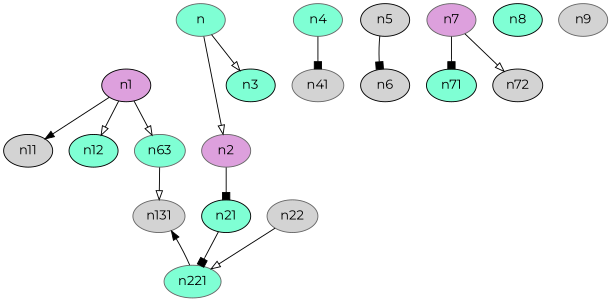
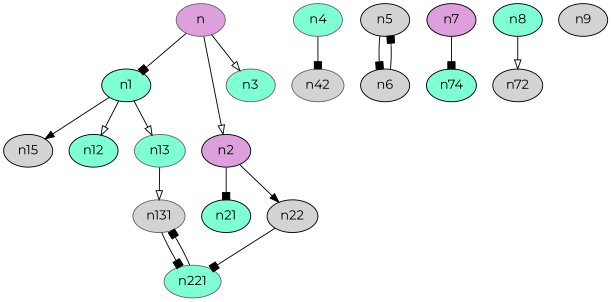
(201, 20) -> (201, 20)
(451, 20) -> (451, 20)
(583, 20) -> (583, 20)
(481, 49) -> (518, 48)
none -> (167, 50)
none -> (391, 57)
(126, 85) -> (126, 85)
(251, 85) -> (251, 85)
(318, 85) -> (318, 85)
(451, 85) -> (451, 85)
(28, 151) -> (28, 151)
(160, 151) -> (160, 151)
(226, 151) -> (226, 151)
none -> (256, 180)
(292, 216) -> (292, 216)
(212, 245) -> (168, 246)
(247, 246) -> (247, 246)
(183, 252) -> (183, 252)
